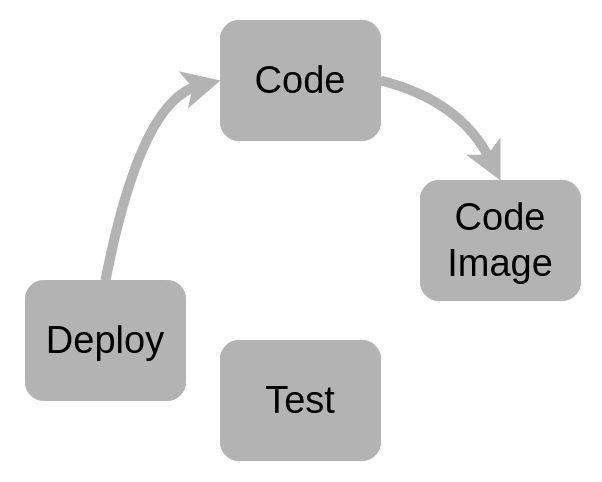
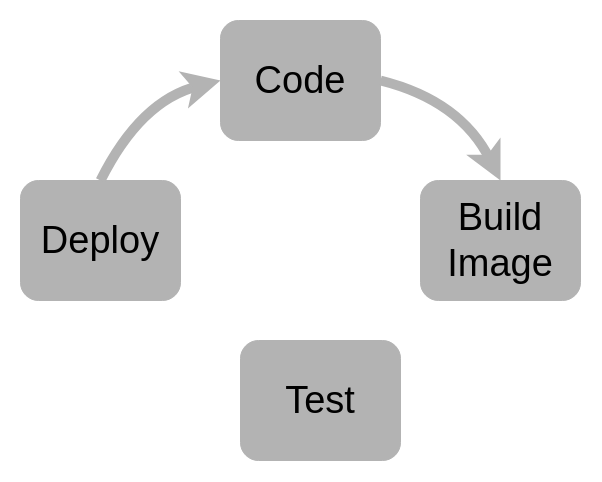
(501, 241) -> (501, 241)
(106, 341) -> (101, 241)
(301, 401) -> (321, 401)
